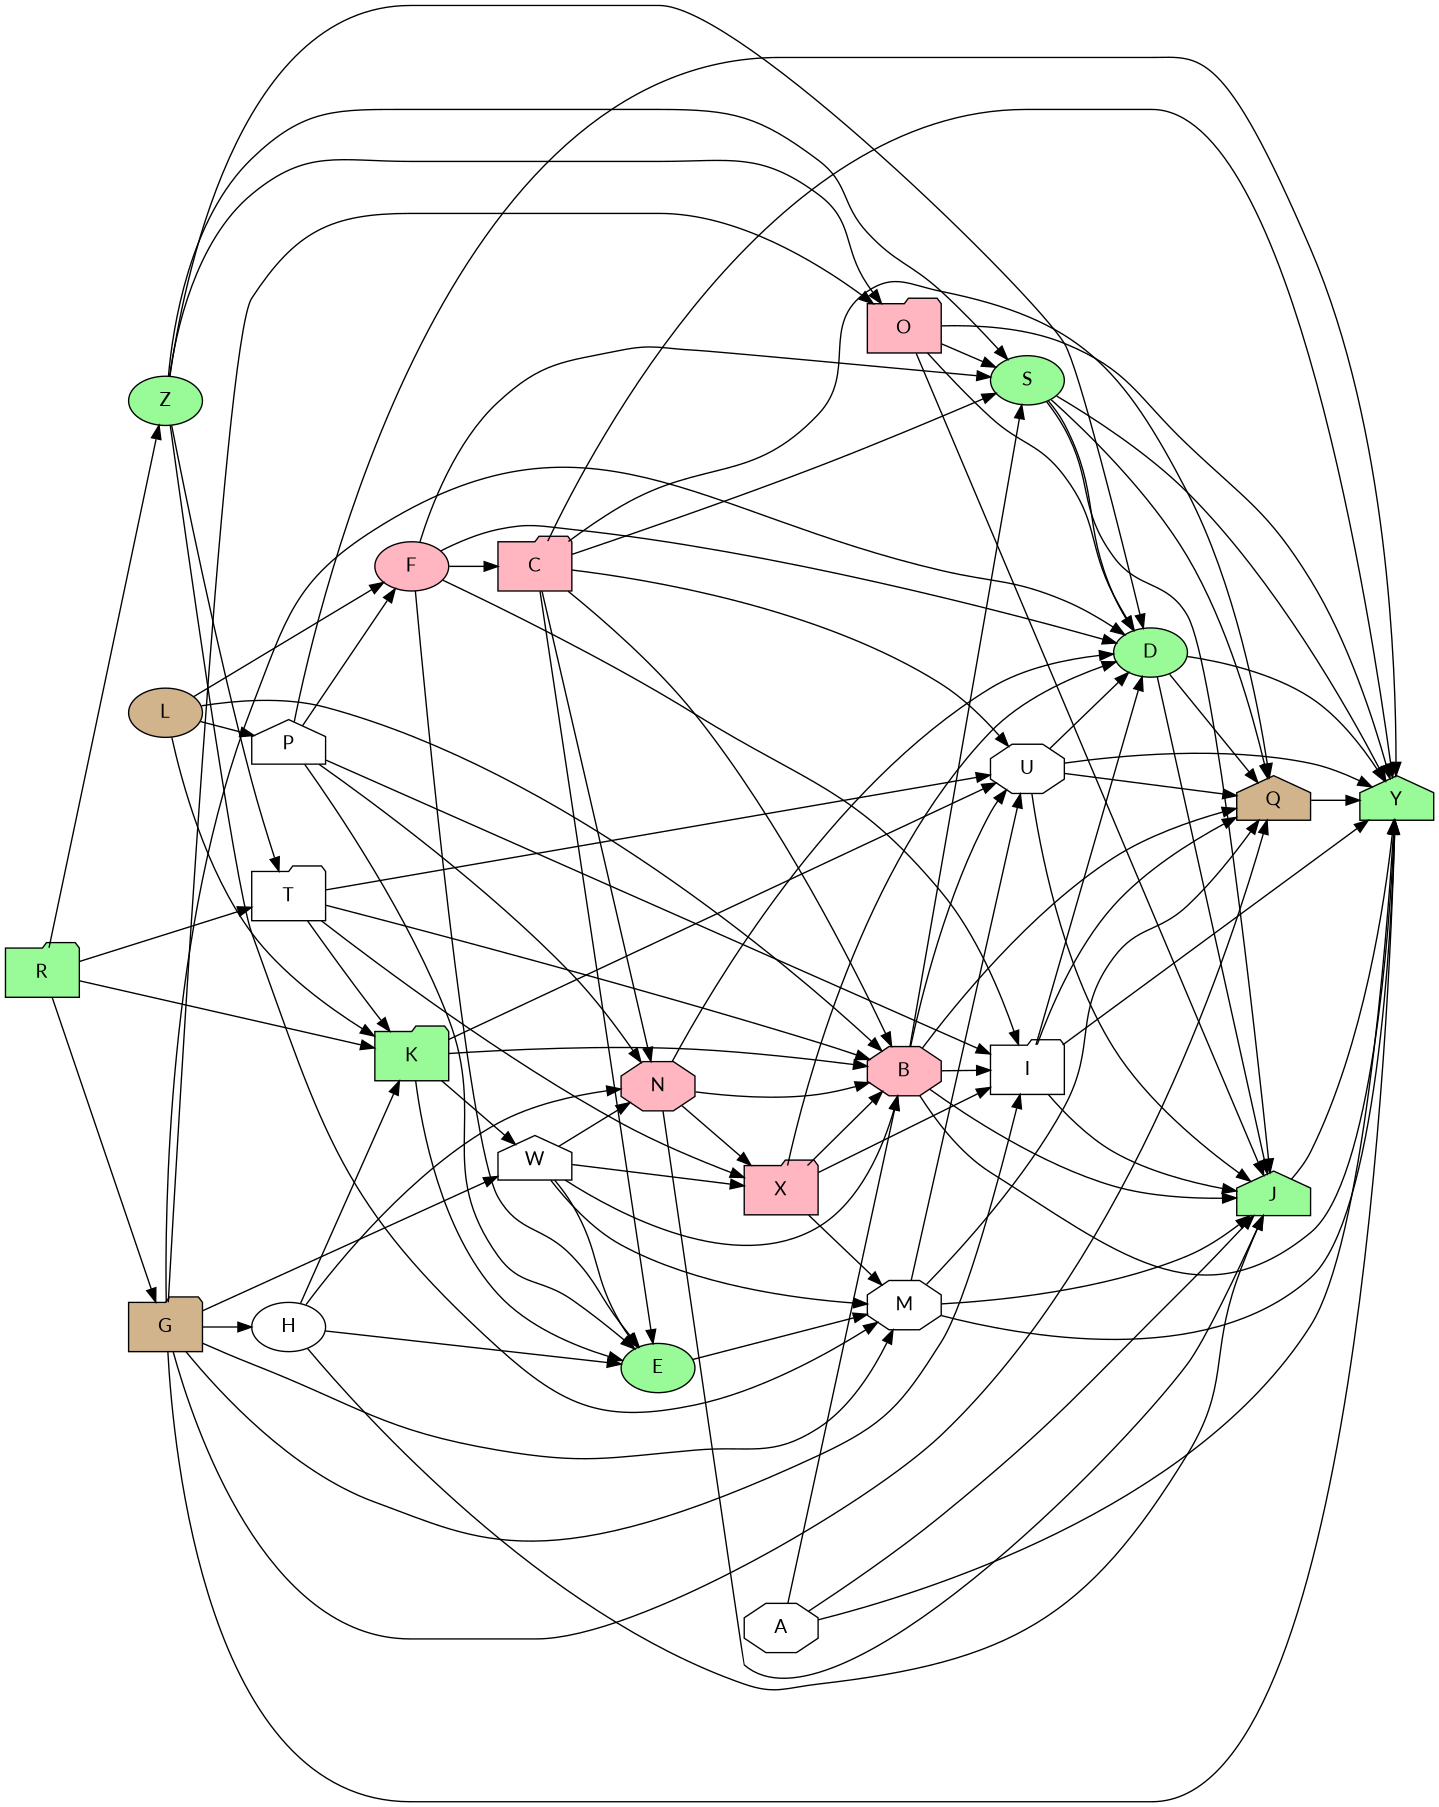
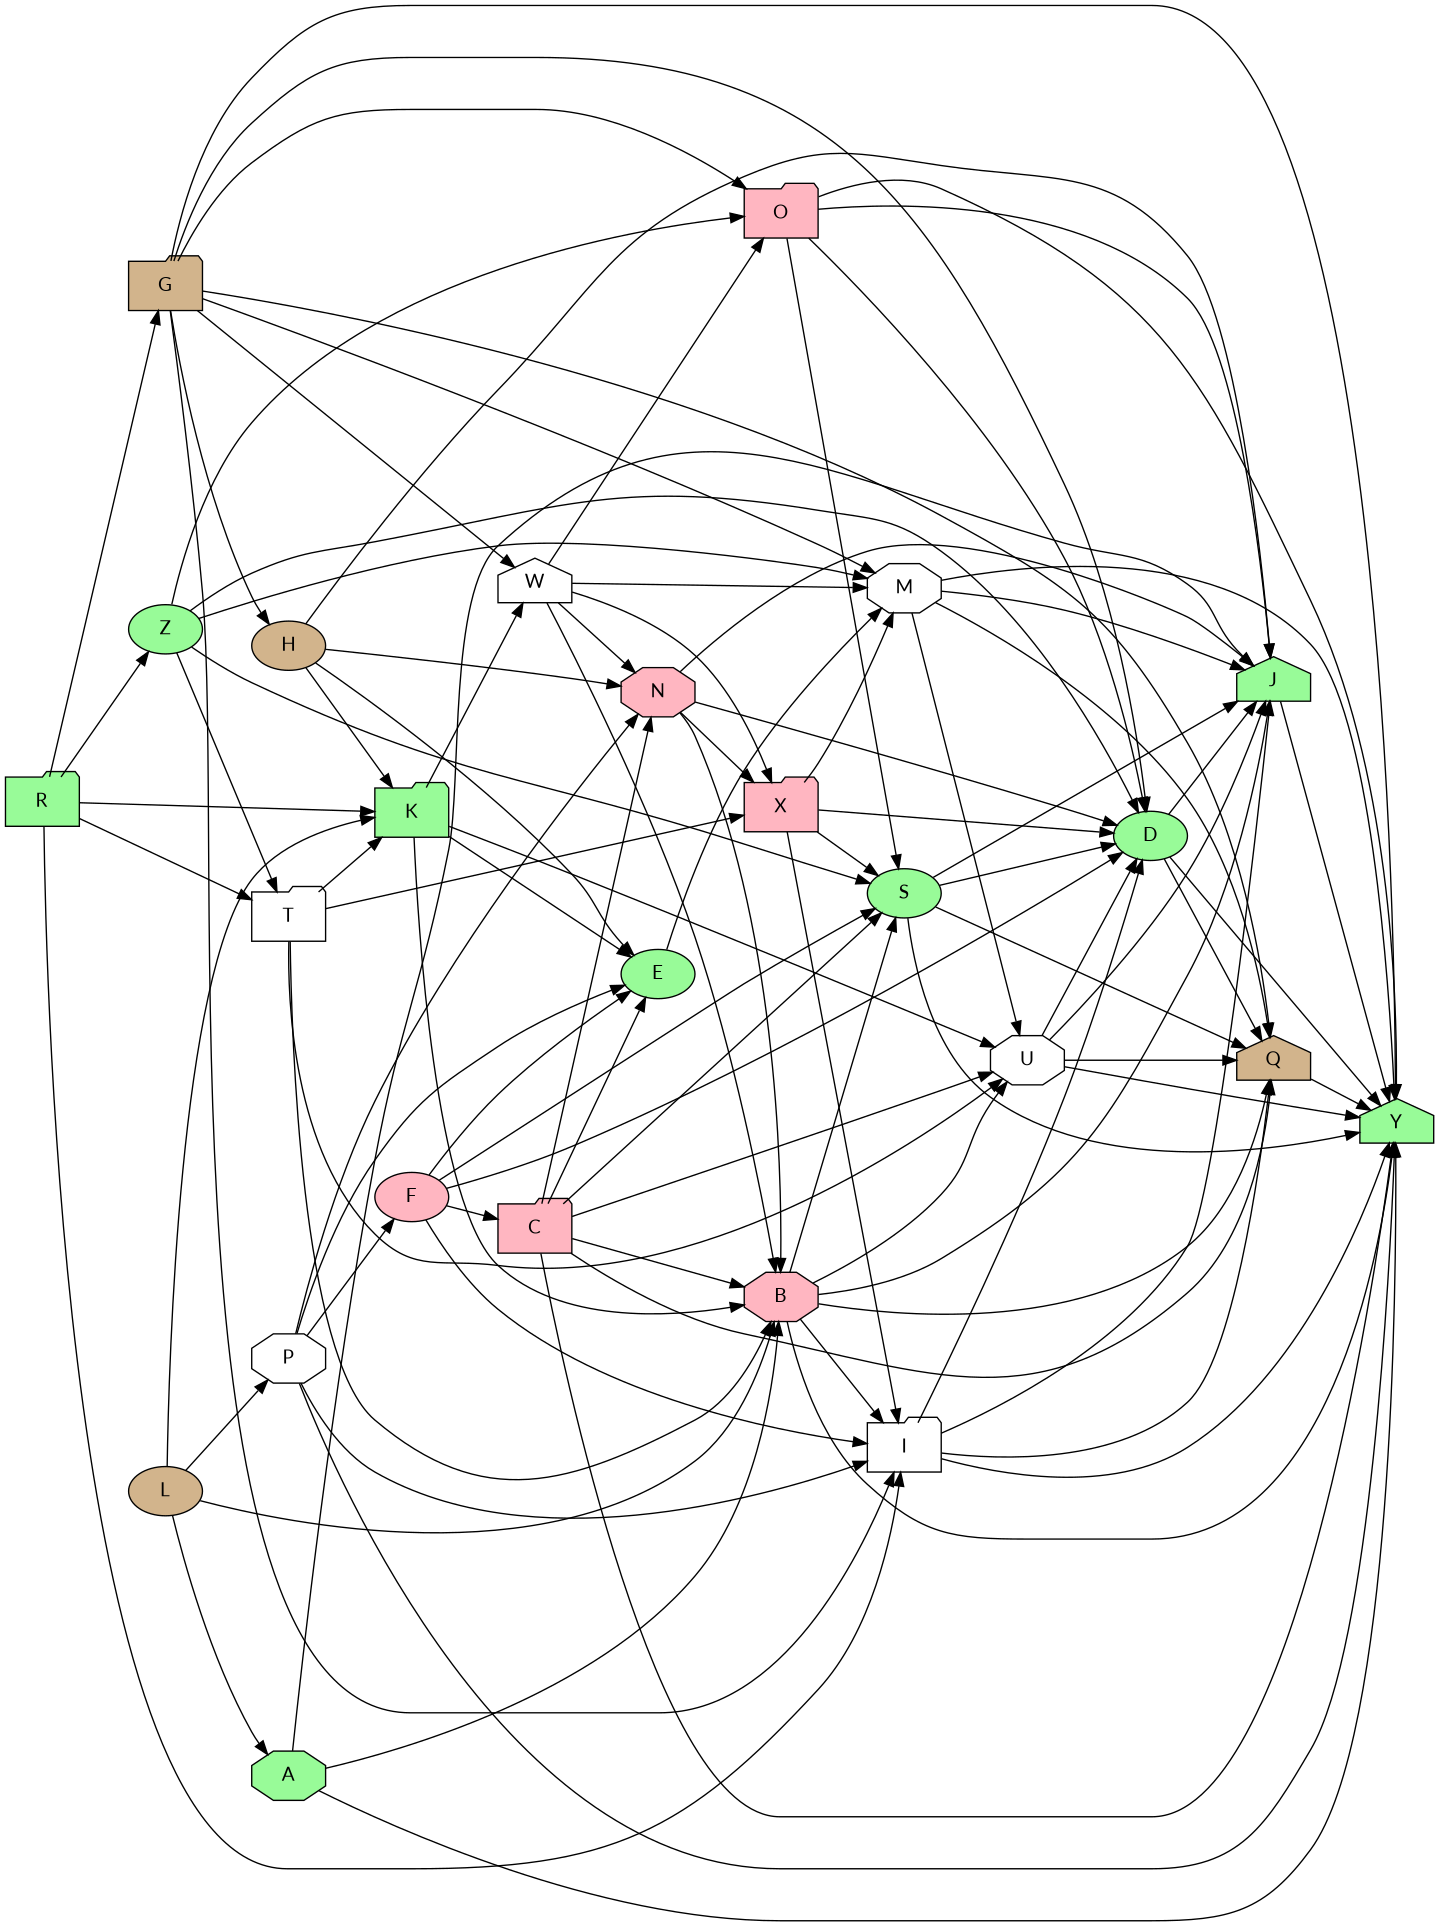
(287, 640) -> (208, 1633)
(289, 744) -> (289, 1358)
(840, 1133) -> (842, 850)
(594, 1257) -> (652, 407)
(289, 1327) -> (289, 646)
(781, 1628) -> (289, 1776)
none -> (180, 1771)
